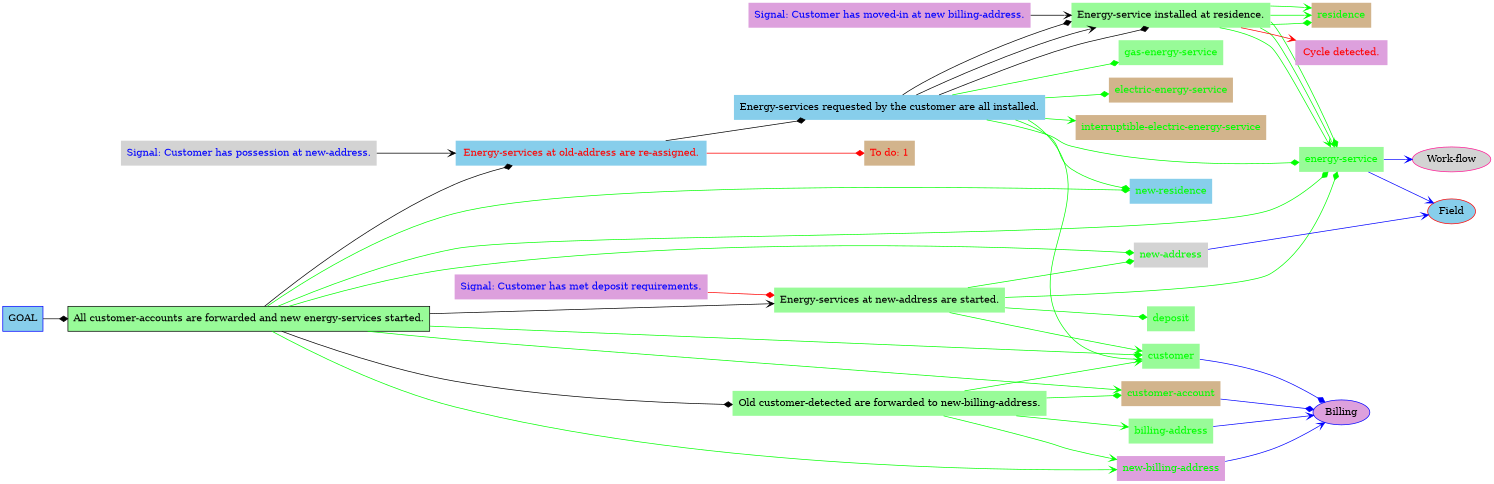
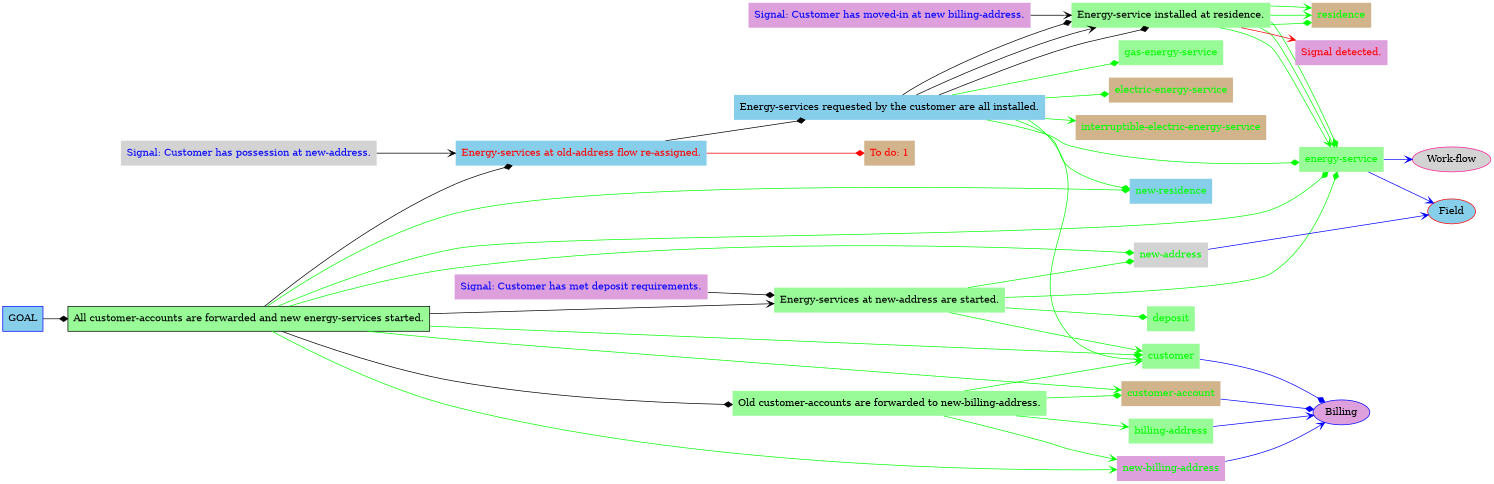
(1341, 53) -> (1341, 53)
(581, 153) -> (581, 153)
(737, 294) -> (737, 294)
(890, 403) -> (890, 403)
